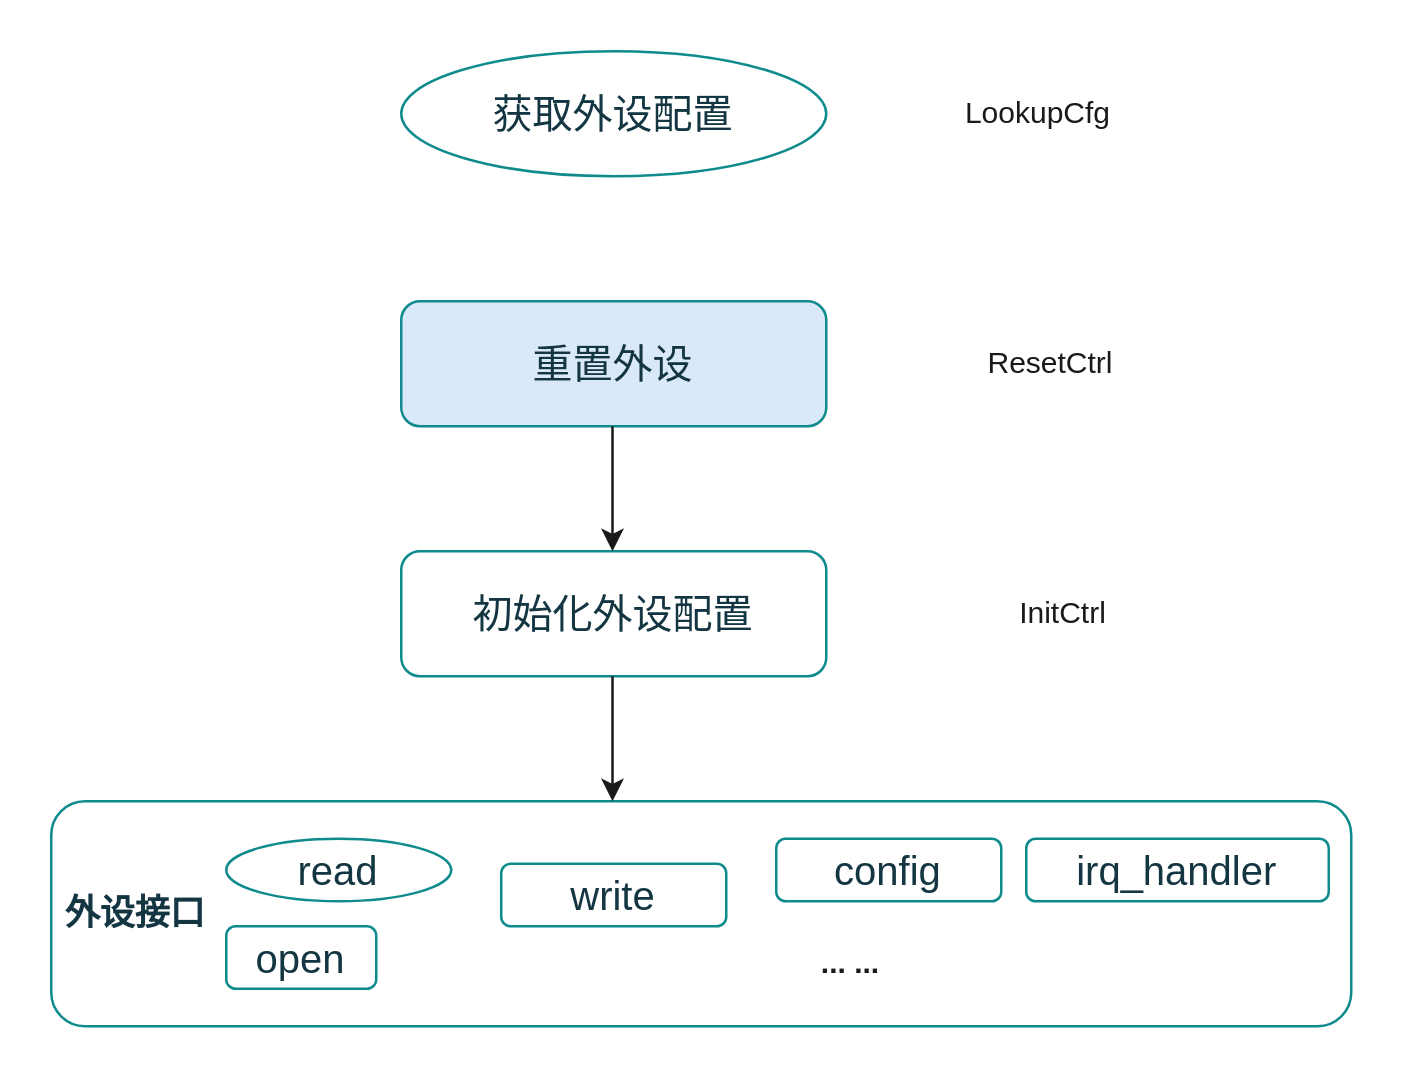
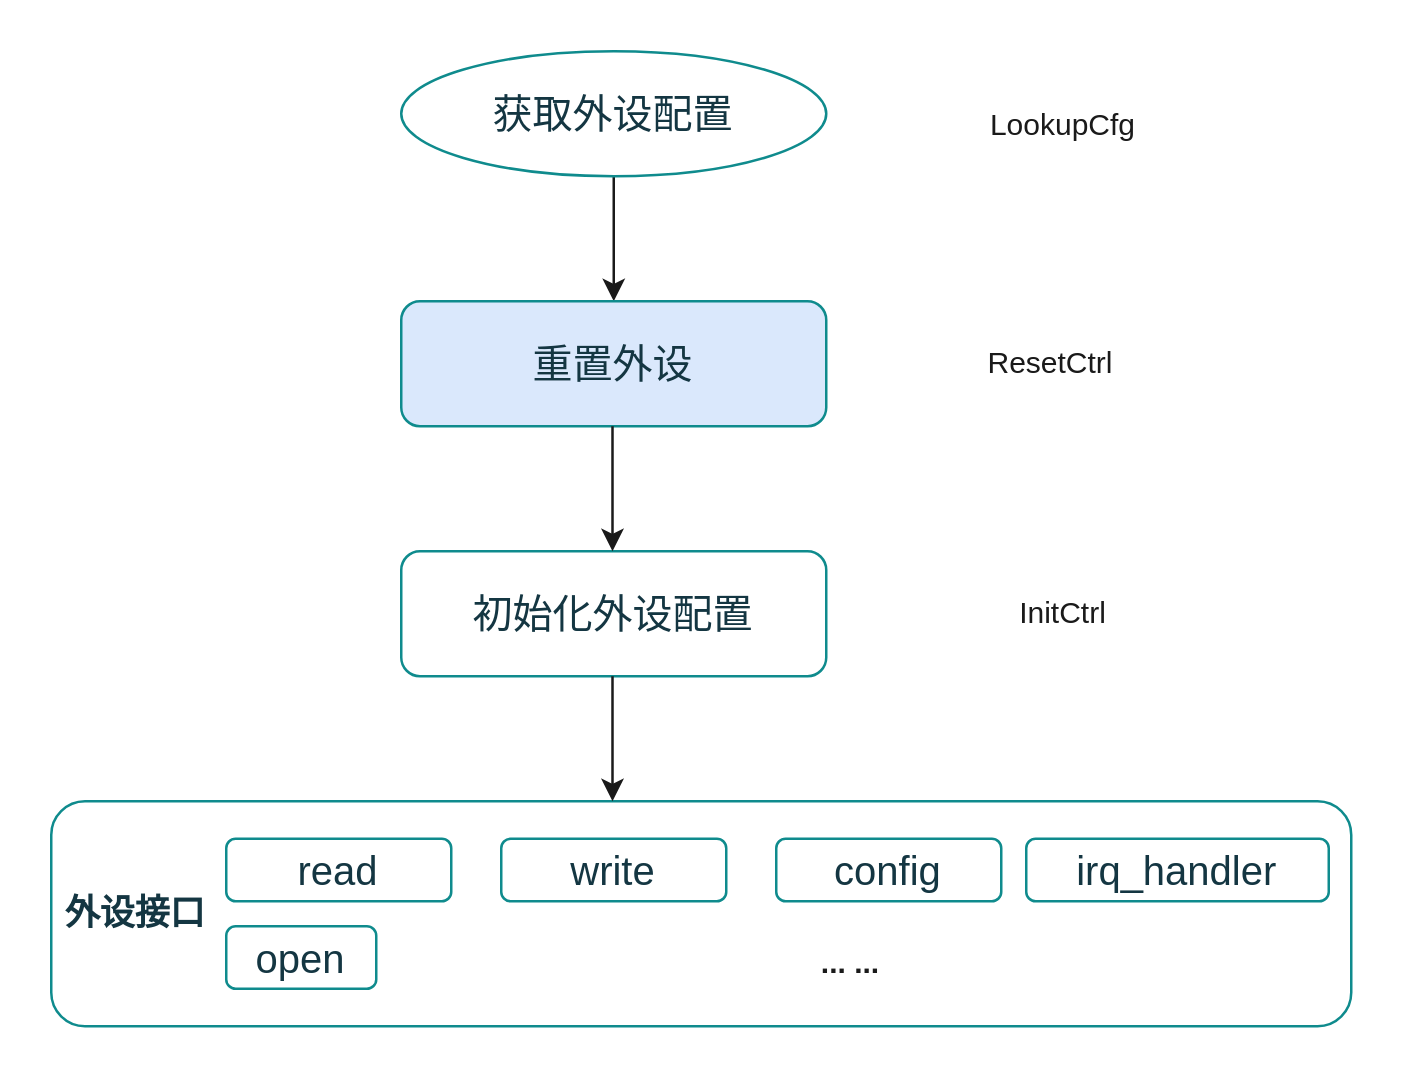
(1039, 114) -> (1064, 126)
none -> (614, 230)
(339, 870) -> (339, 870)
(614, 895) -> (614, 870)
